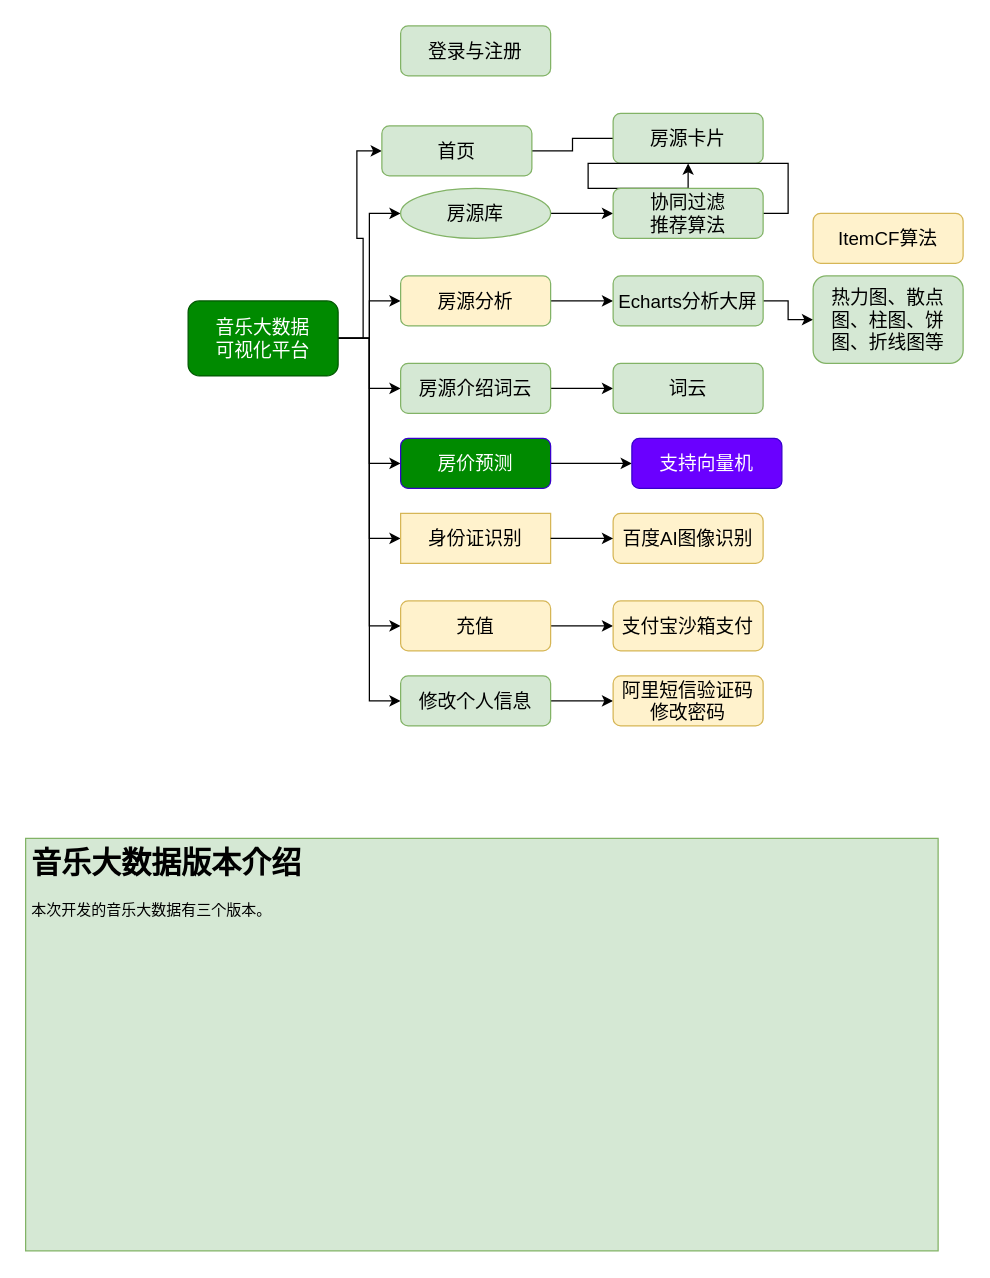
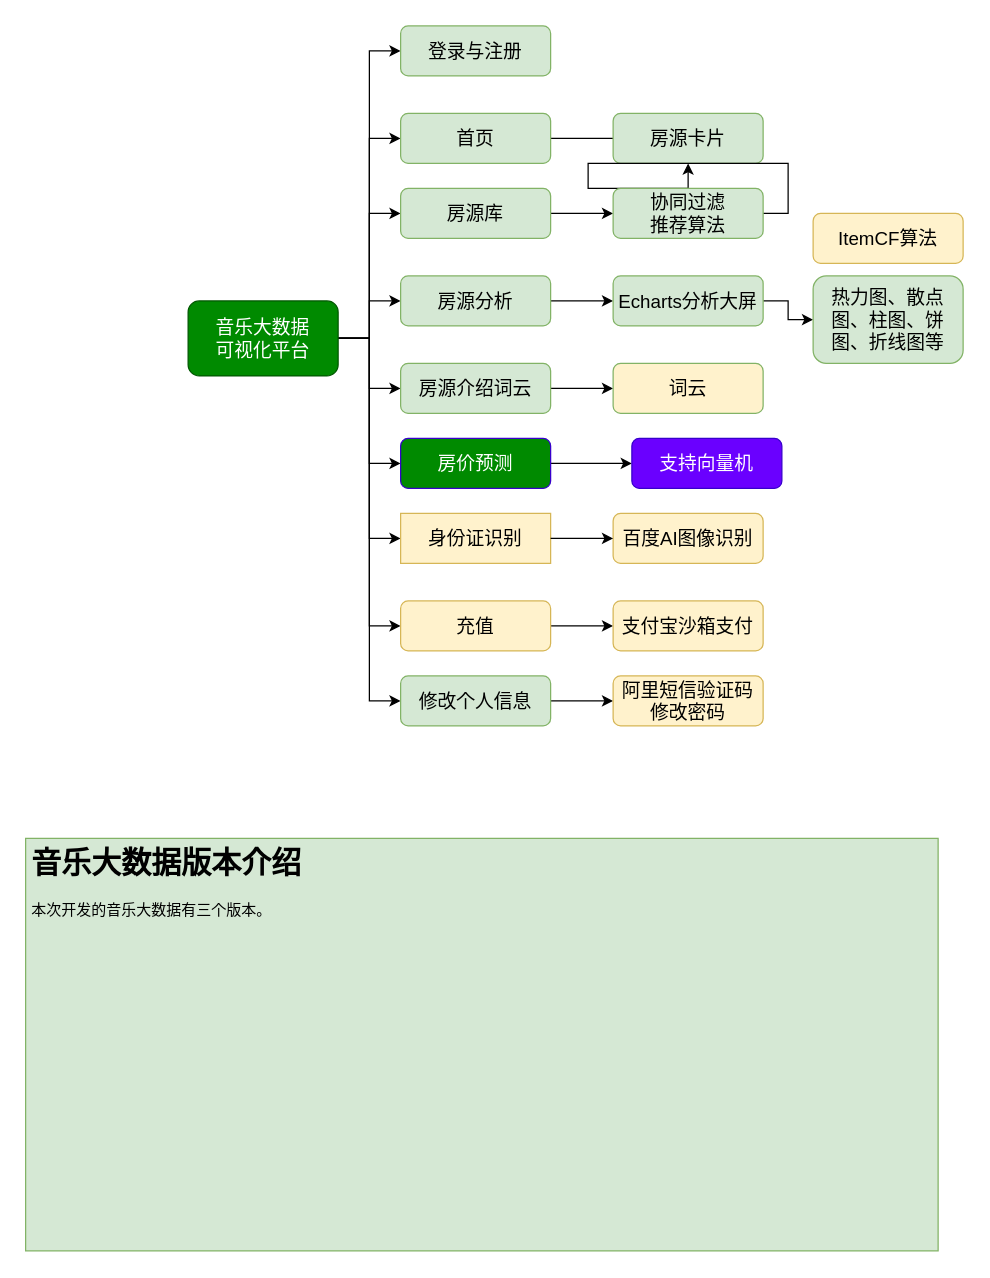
none -> (369, 82)
(457, 151) -> (476, 138)
(476, 213) -> (476, 213)
(476, 301) -> (476, 301)
(688, 388) -> (688, 388)
